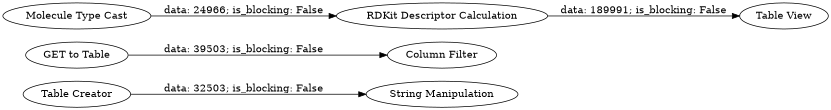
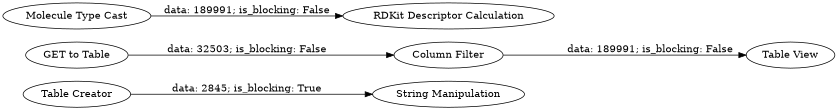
(244, 11) -> (247, 11)
(640, 16) -> (621, 55)
(244, 50) -> (247, 50)
(244, 89) -> (247, 89)
